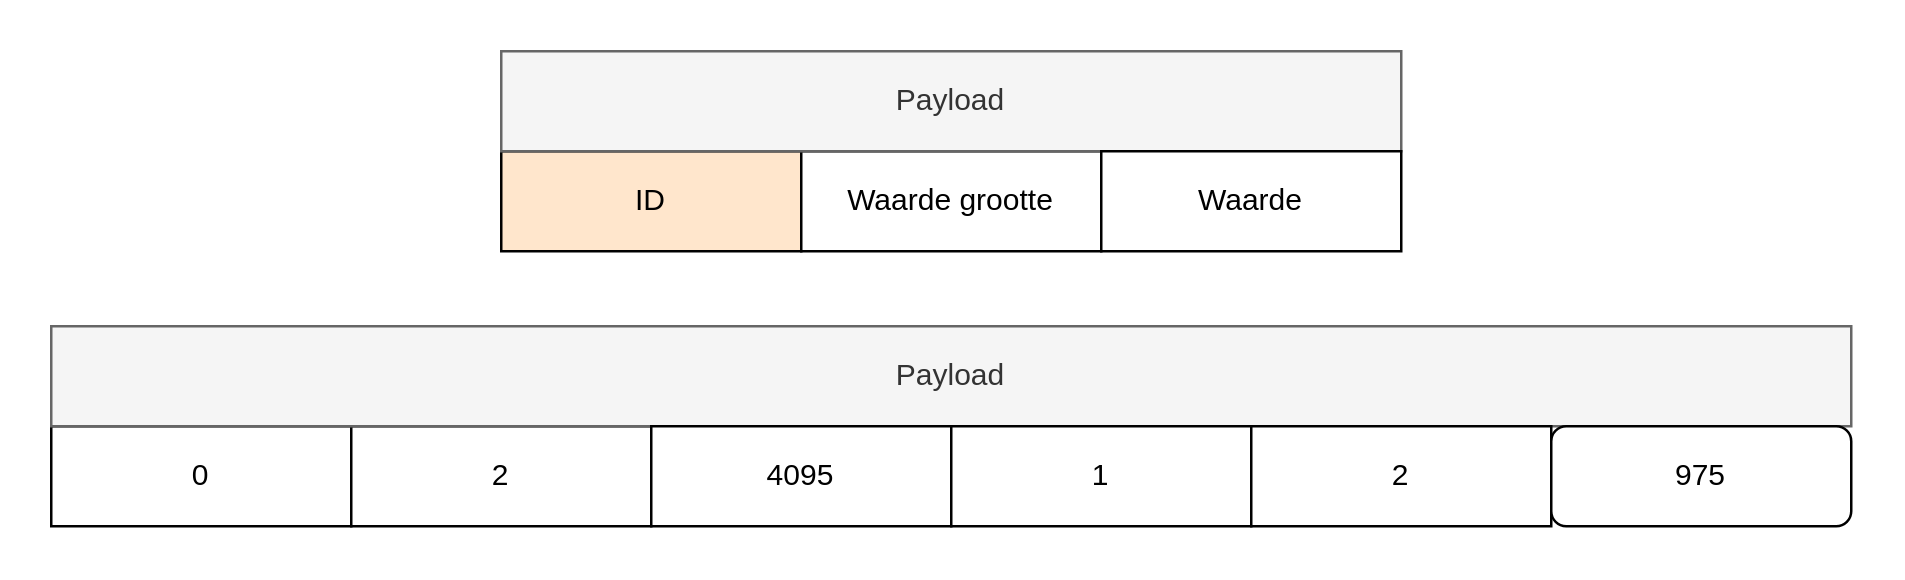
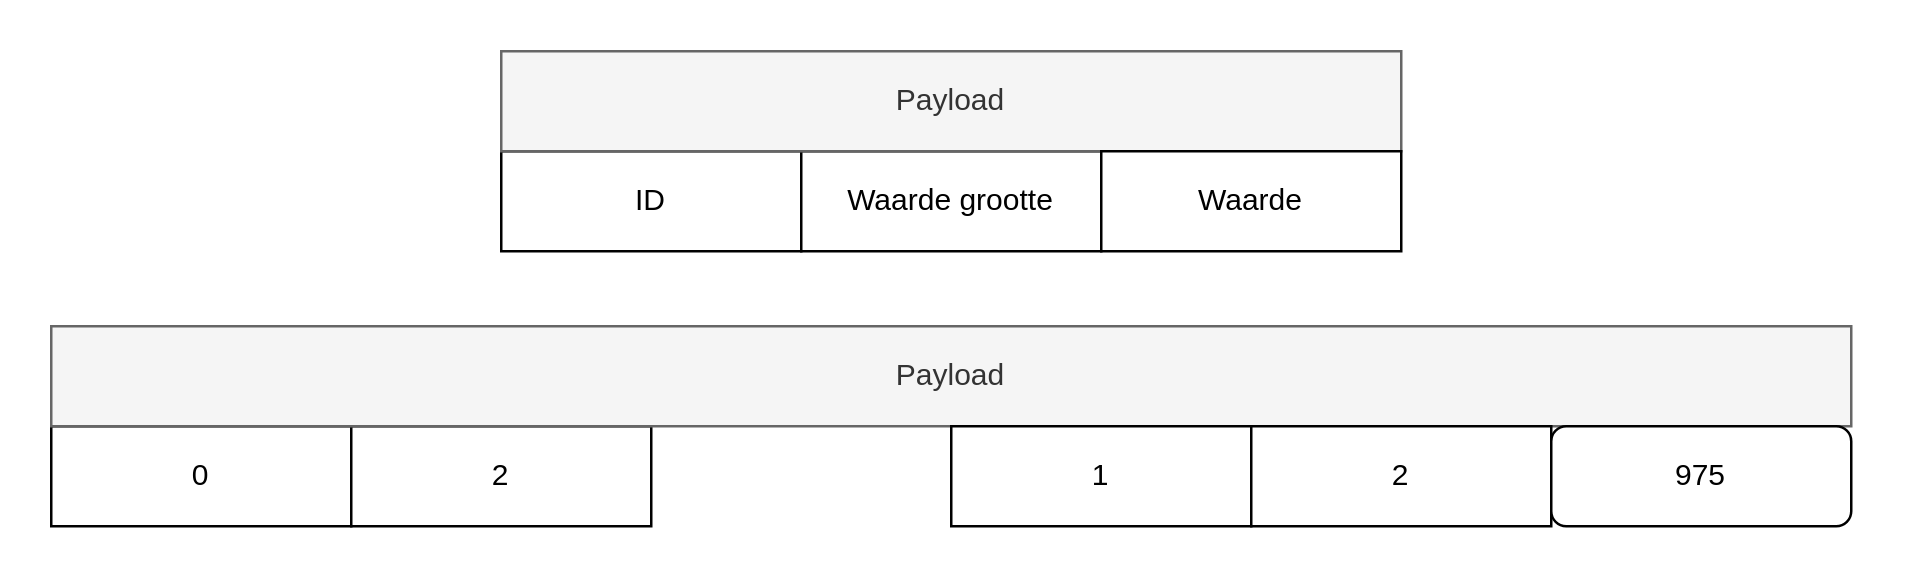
(651, 201) -> (651, 201)
(801, 476) -> none
